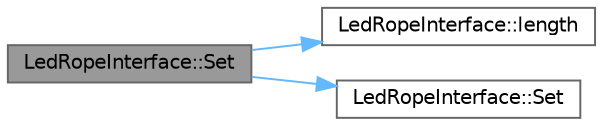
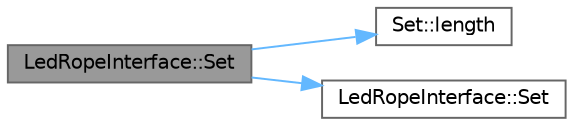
(459, 27) -> (444, 27)
